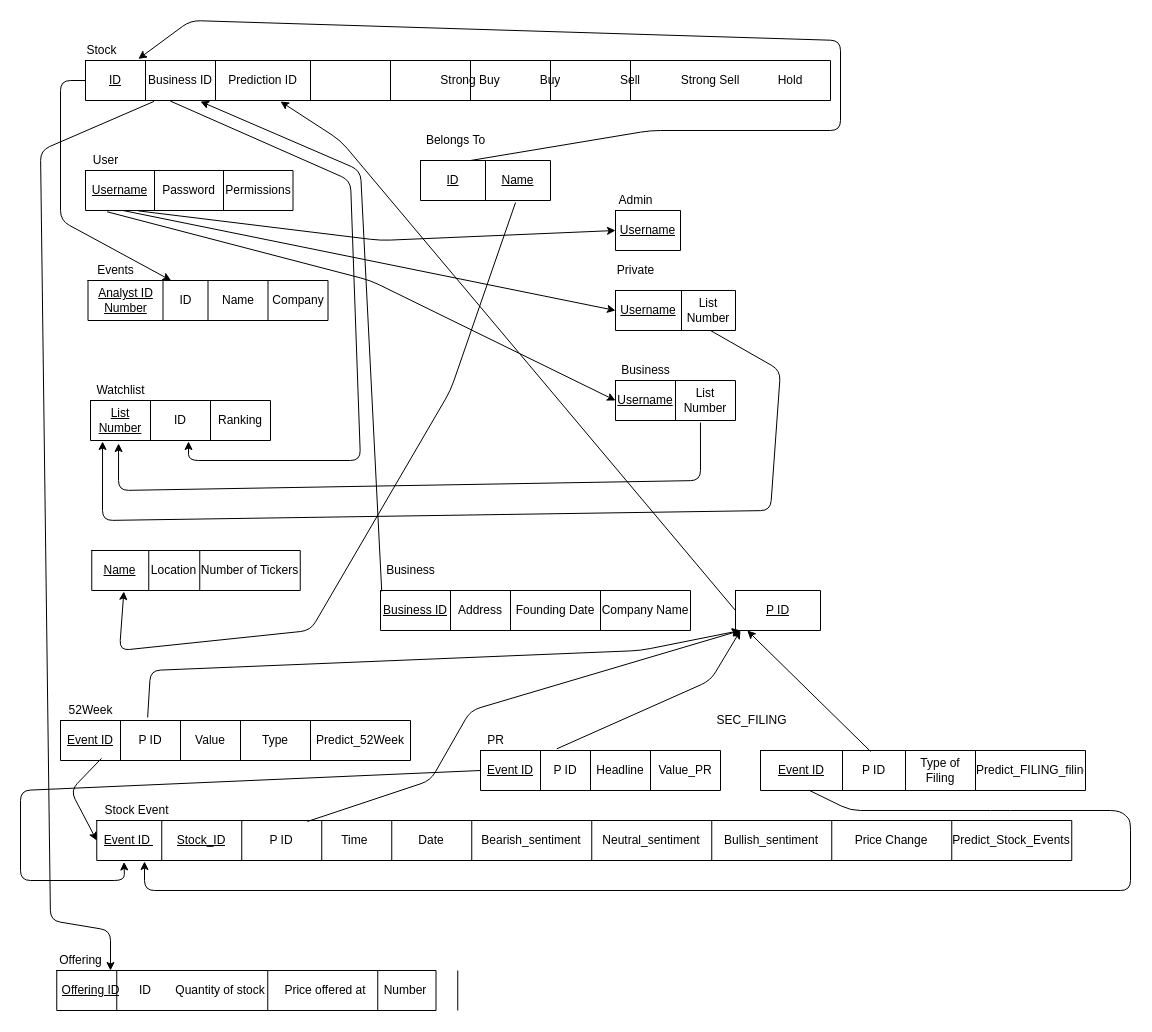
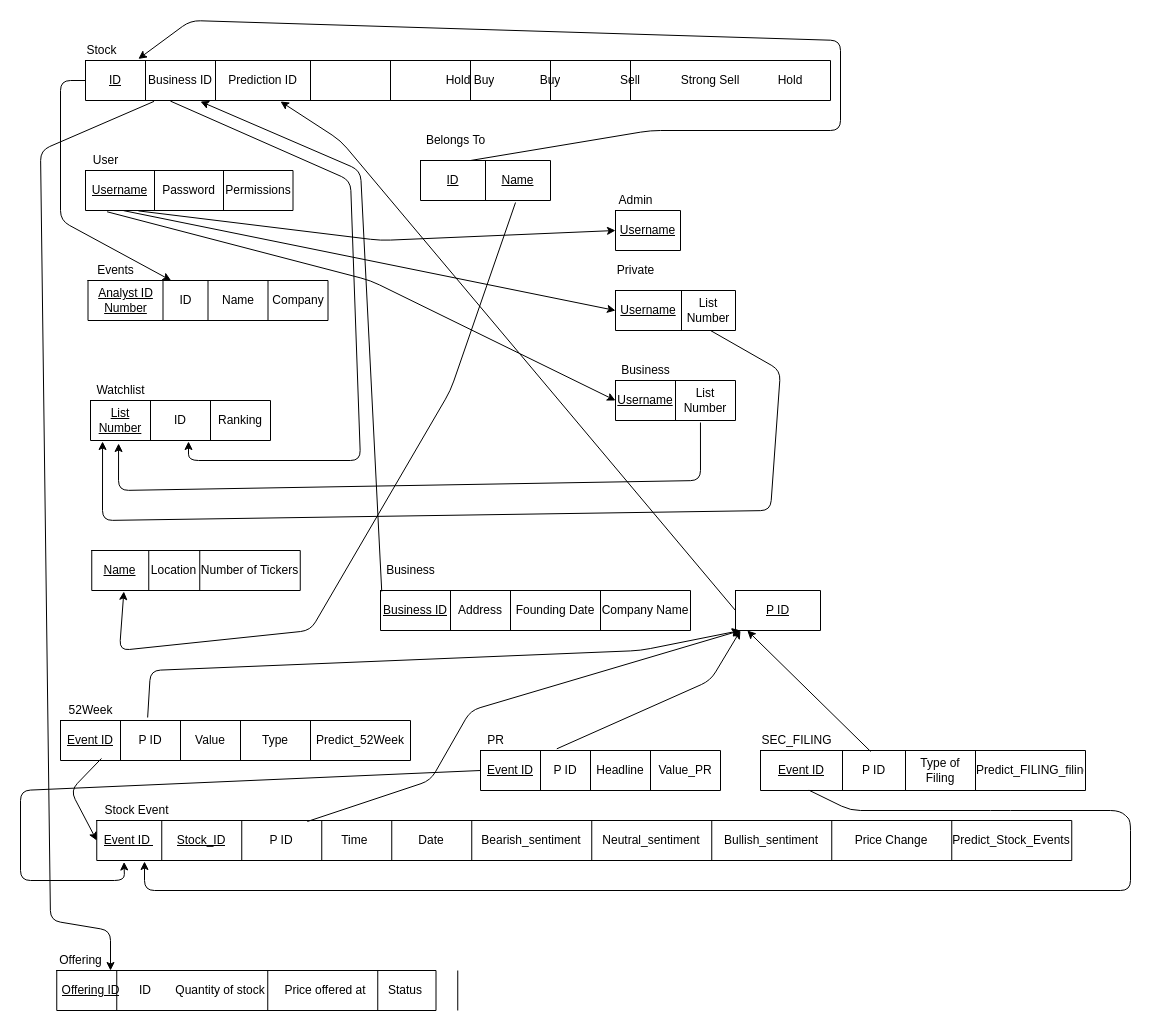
(471, 81) -> (471, 81)
(752, 721) -> (797, 741)
(406, 991) -> (406, 991)
